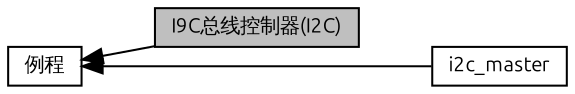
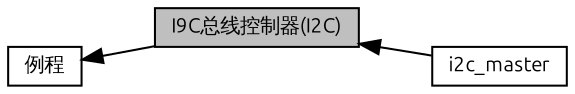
(267, 66) -> (406, 51)
